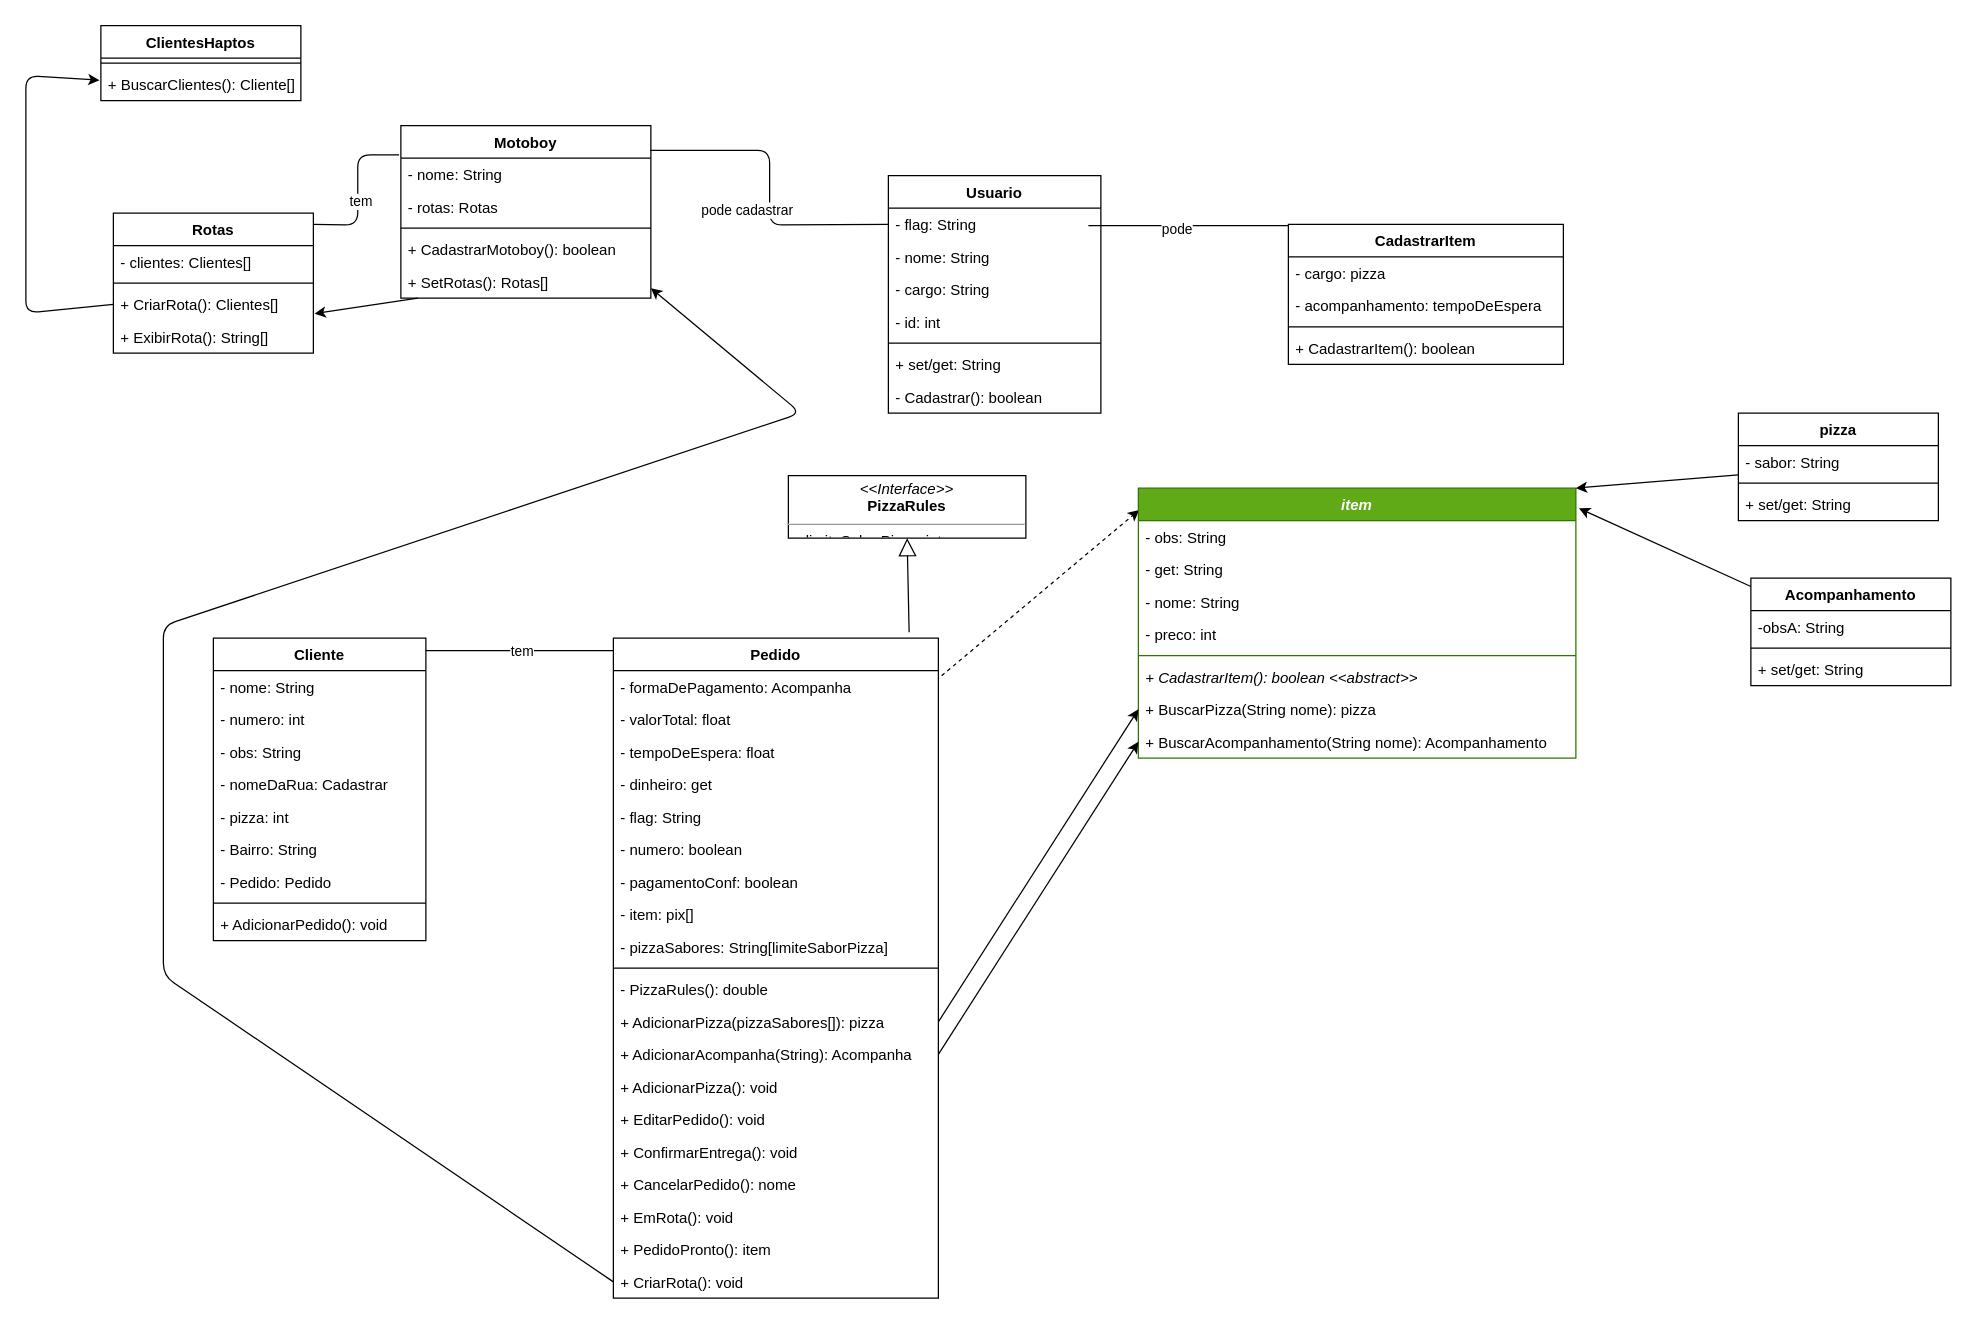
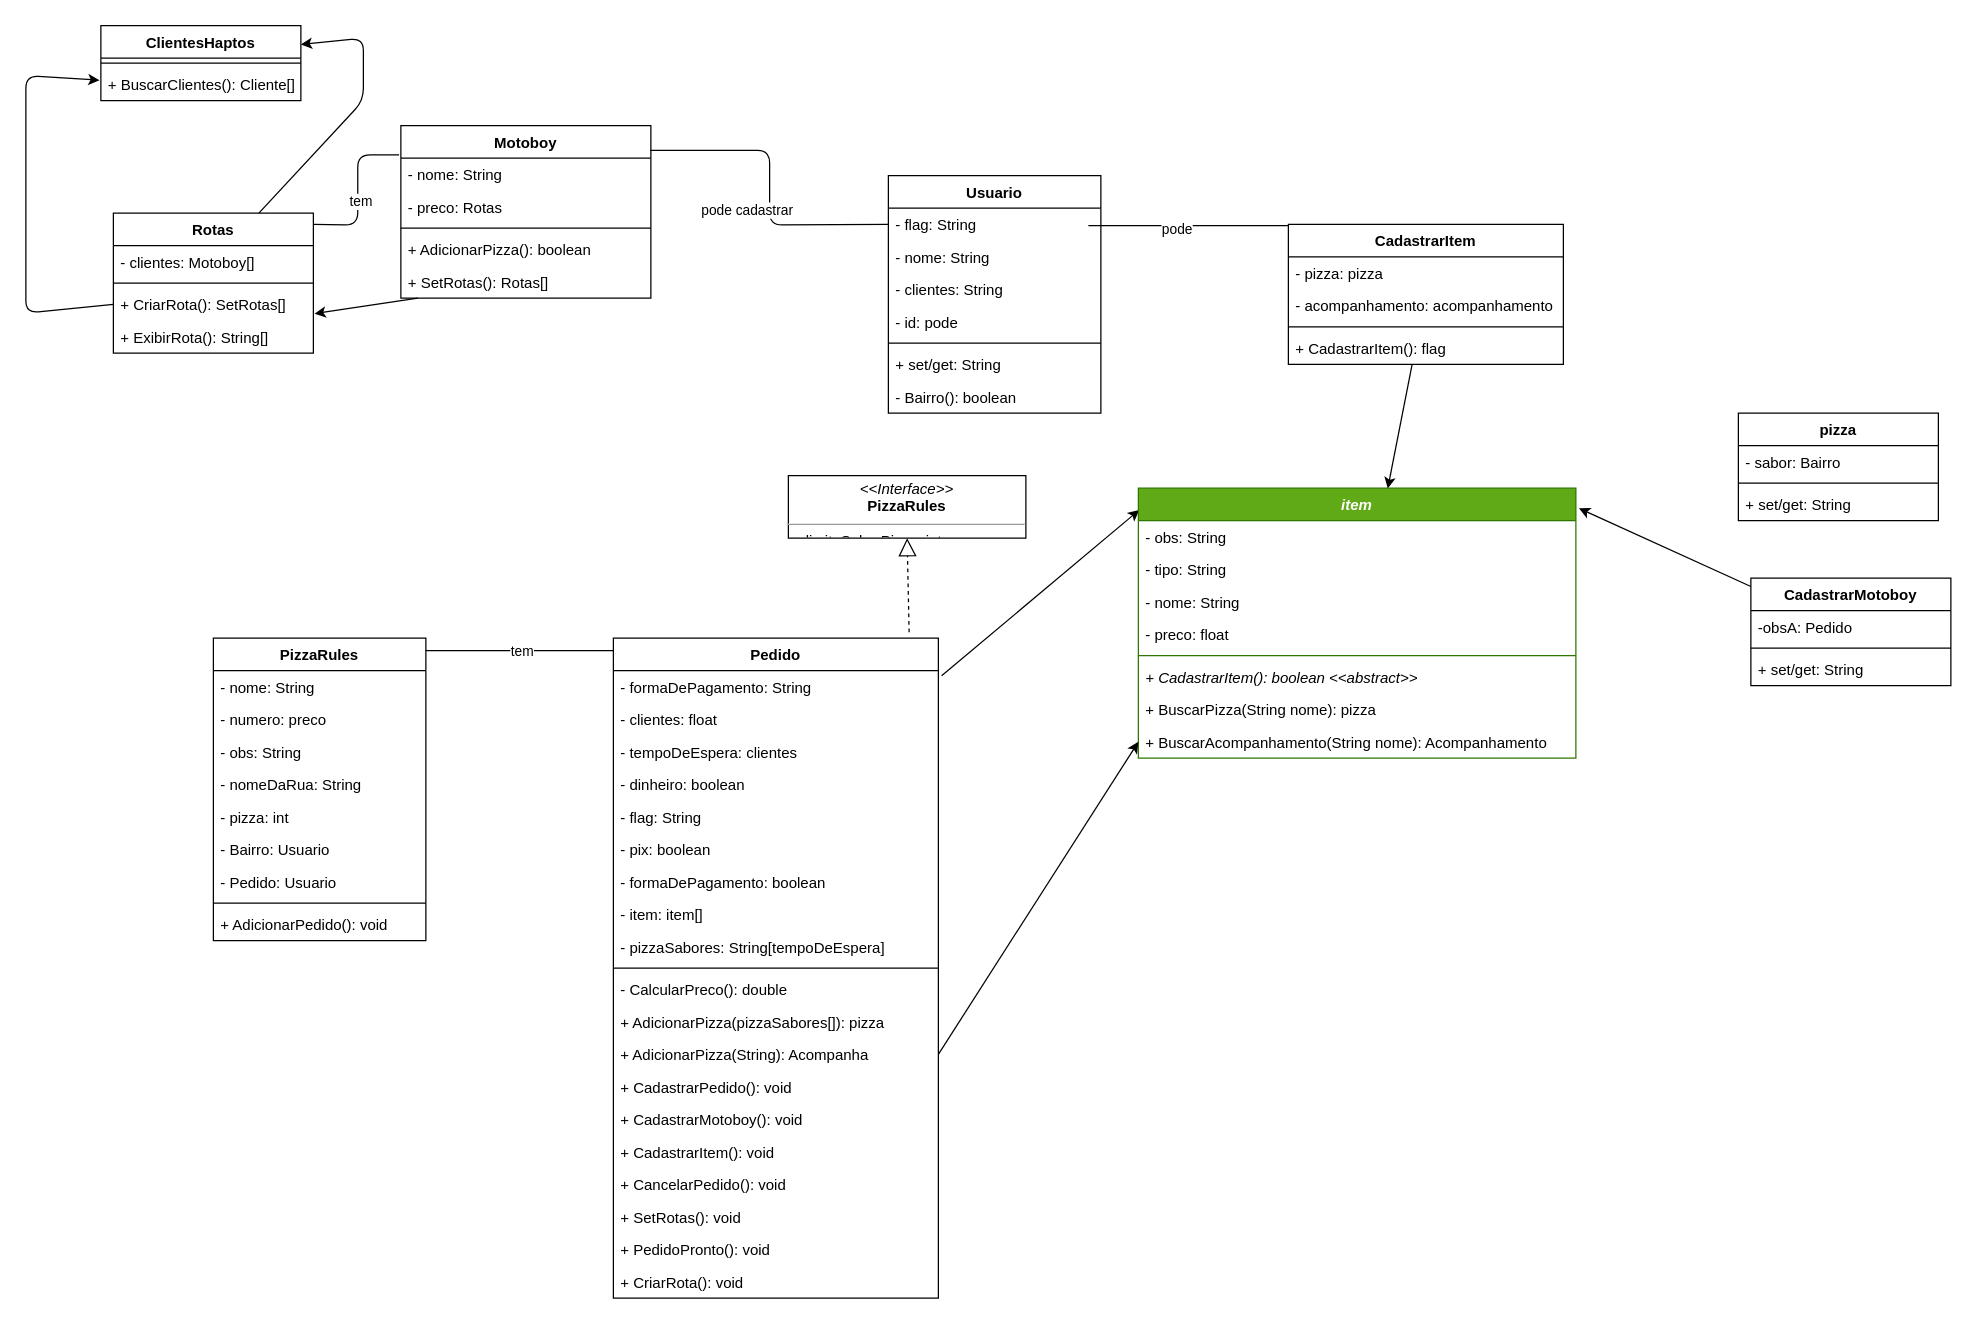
none -> (345, 120)
(460, 208) -> (460, 208)
(522, 250) -> (507, 250)
(199, 263) -> (198, 263)
(1346, 274) -> (1344, 274)
(950, 290) -> (959, 290)
(213, 305) -> (217, 305)
(1419, 306) -> (1424, 306)
(923, 323) -> (929, 323)
(1396, 349) -> (1384, 349)
(980, 398) -> (965, 398)
none -> (1400, 423)
(1800, 463) -> (1800, 463)
(1660, 481) -> none
(1192, 570) -> (1194, 570)
(908, 593) -> (908, 593)
(1038, 595) -> (1038, 595)
(1850, 595) -> (1850, 595)
(1806, 628) -> (1806, 628)
(1190, 635) -> (1198, 635)
(163, 649) -> none
(319, 655) -> (319, 655)
(736, 688) -> (721, 688)
(269, 720) -> (279, 720)
(688, 720) -> (680, 720)
(707, 753) -> (717, 753)
(309, 785) -> (294, 785)
(675, 785) -> (690, 785)
(279, 850) -> (284, 850)
(686, 850) -> (671, 850)
(1037, 868) -> none
(279, 883) -> (284, 883)
(715, 883) -> (728, 883)
(667, 915) -> (671, 915)
(770, 948) -> (766, 948)
(701, 990) -> (713, 990)
(772, 1055) -> (753, 1055)
(707, 1088) -> (715, 1088)
(701, 1120) -> (721, 1120)
(719, 1153) -> (709, 1153)
(711, 1185) -> (709, 1185)
(679, 1218) -> (688, 1218)
(703, 1250) -> (703, 1250)
